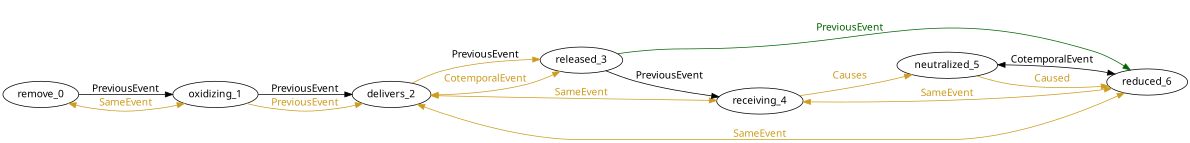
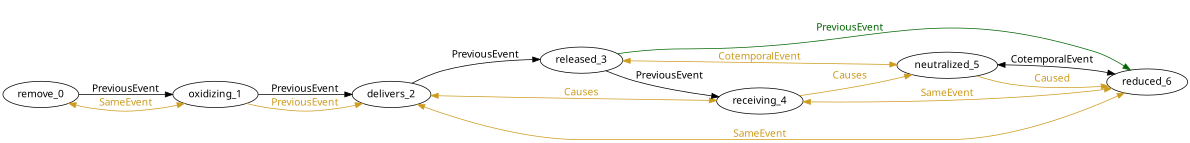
(471, 65) -> (471, 65)
(497, 90) -> (760, 63)
(581, 93) -> (581, 93)
